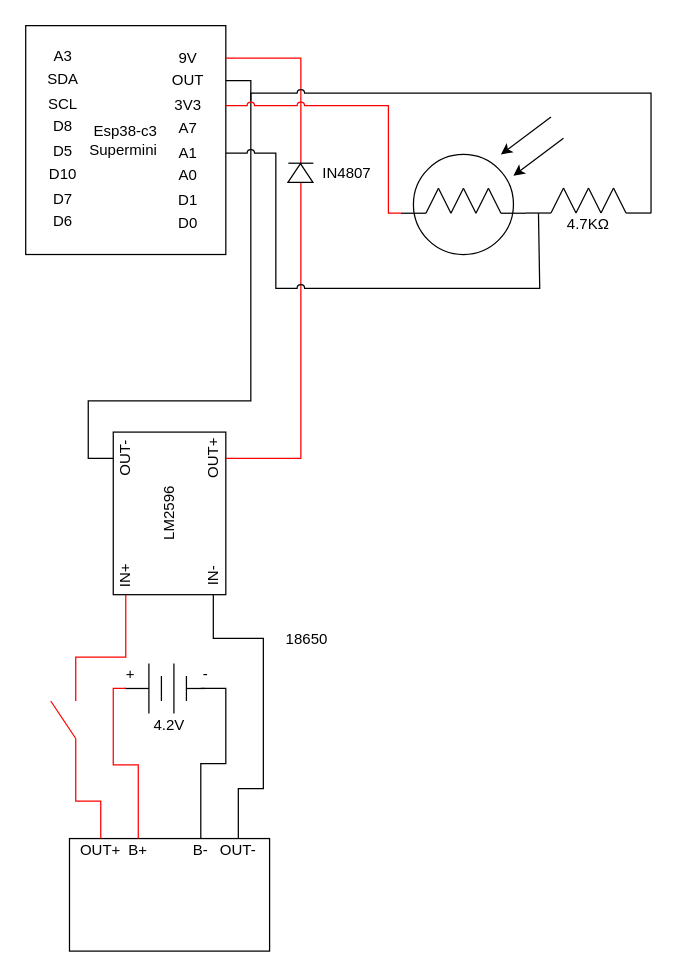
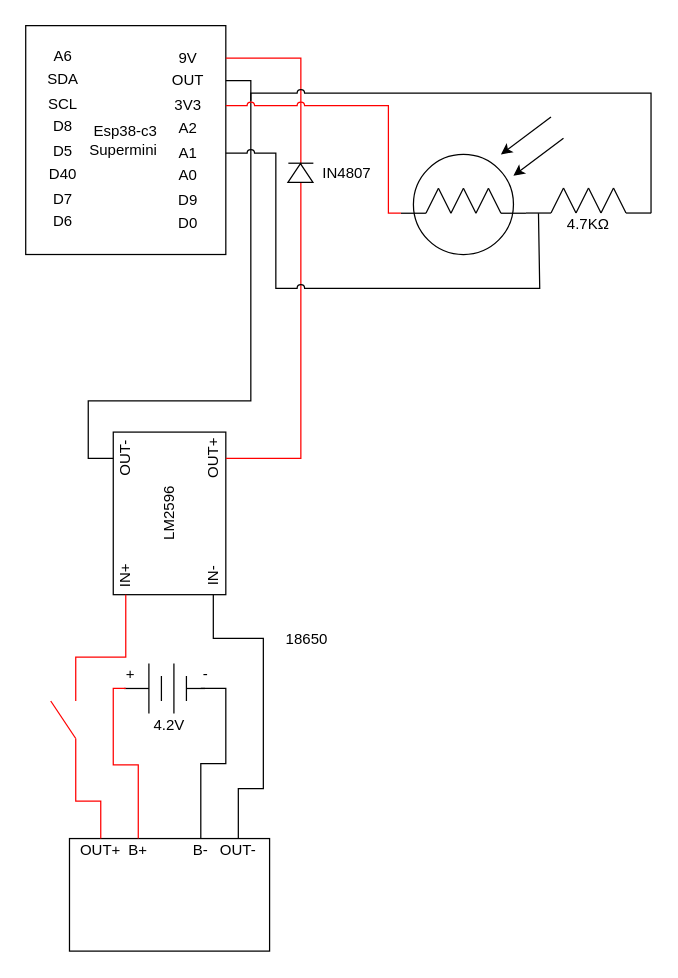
(63, 57) -> (63, 57)
(188, 128) -> (188, 128)
(63, 174) -> (63, 174)
(188, 201) -> (188, 201)
